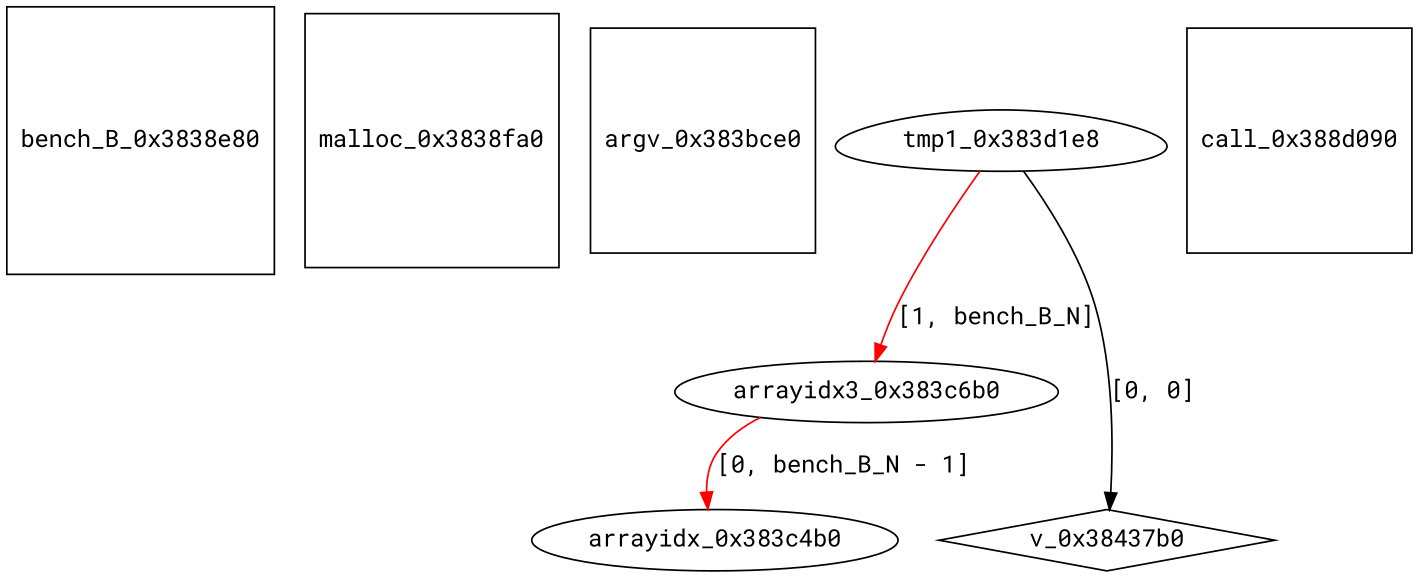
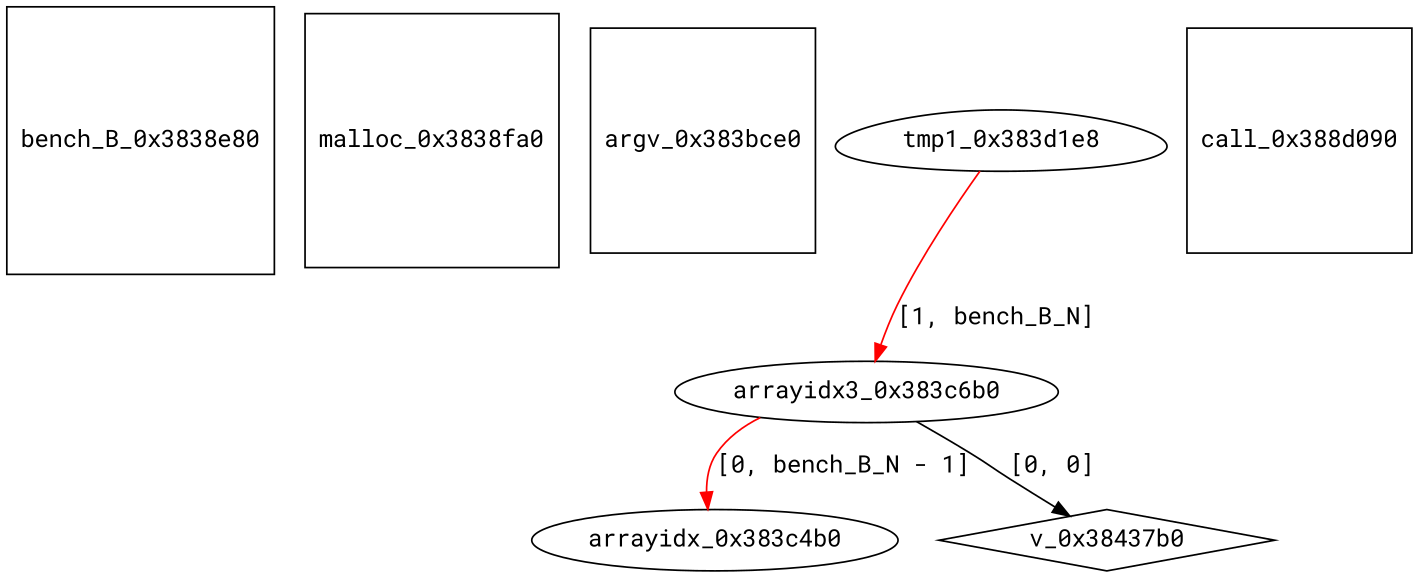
(1099, 323) -> (986, 463)
